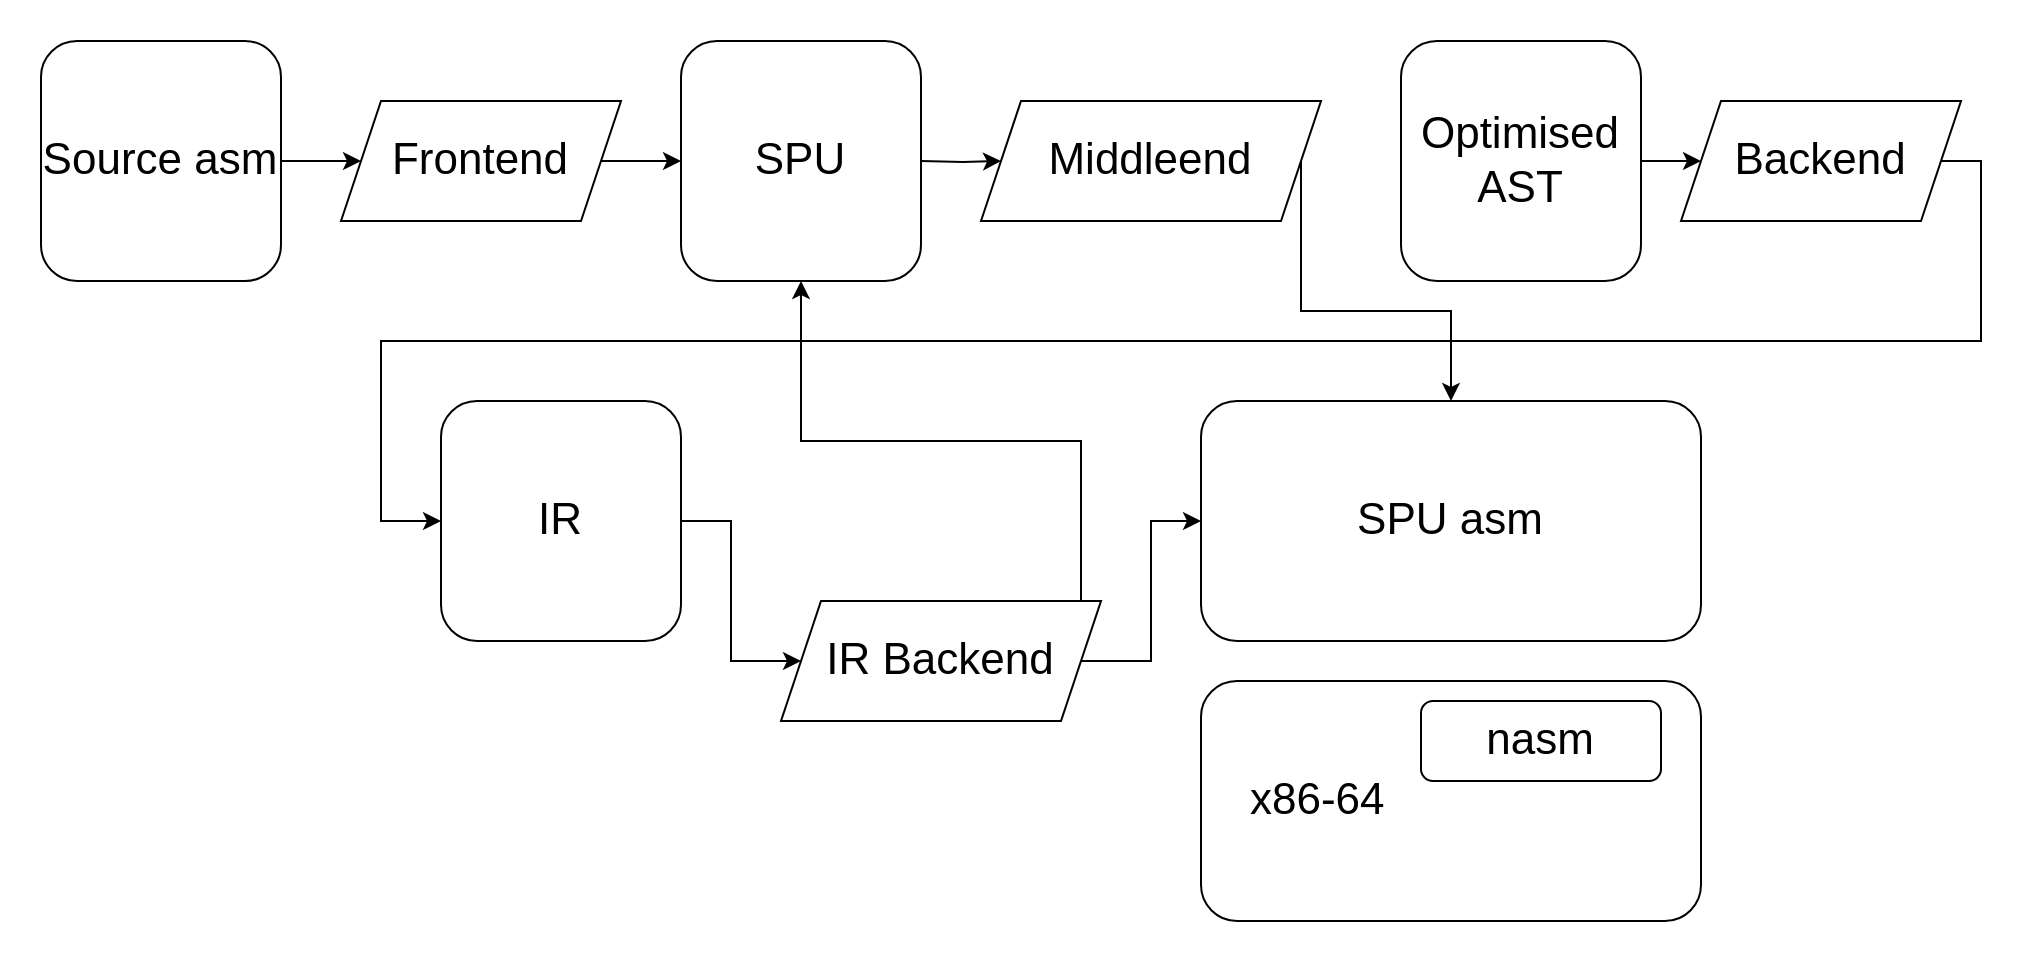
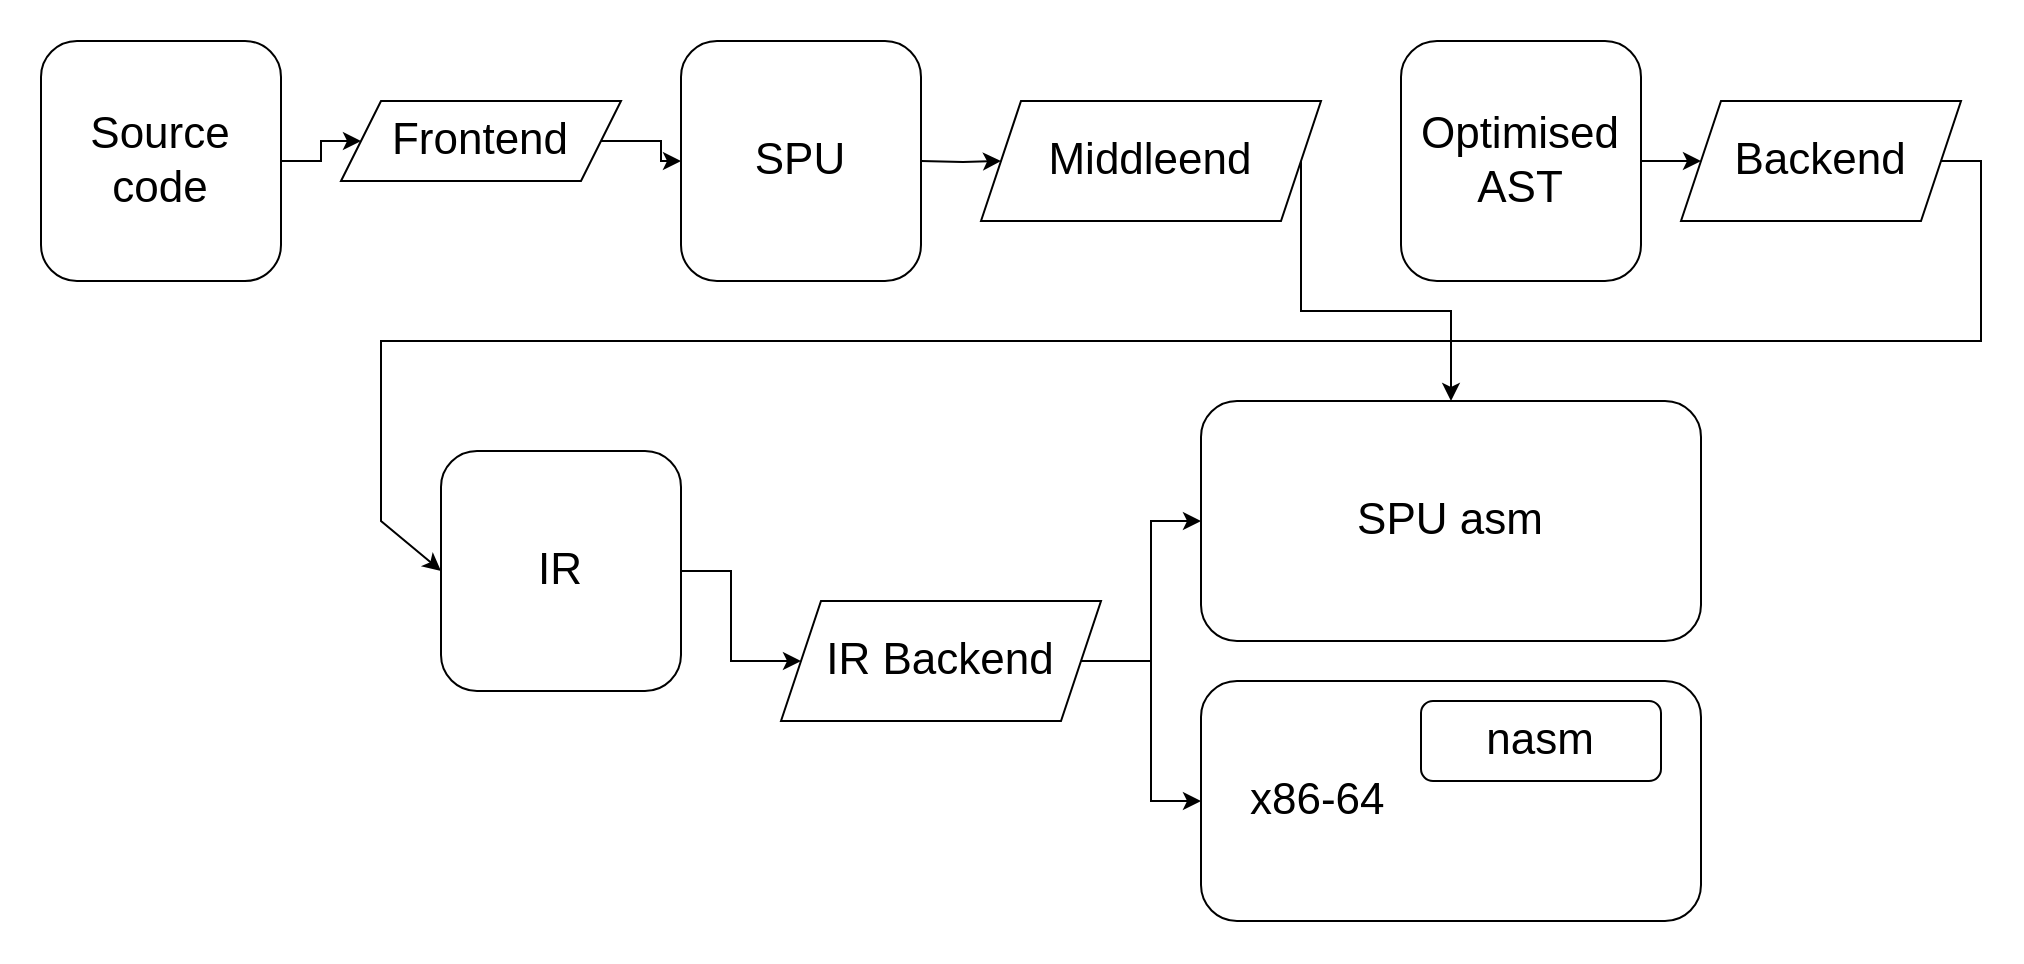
(161, 161) -> (161, 161)
(481, 161) -> (481, 141)
(948, 441) -> (1151, 751)
(561, 521) -> (561, 571)
